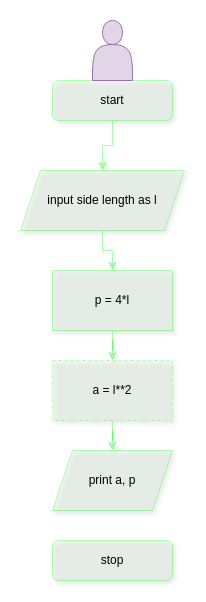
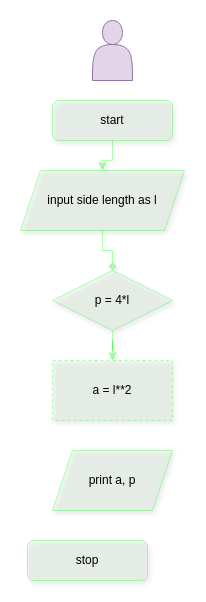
(113, 101) -> (113, 121)
(113, 262) -> (113, 262)
(113, 301) -> (113, 301)
(113, 436) -> none
(113, 561) -> (88, 561)
